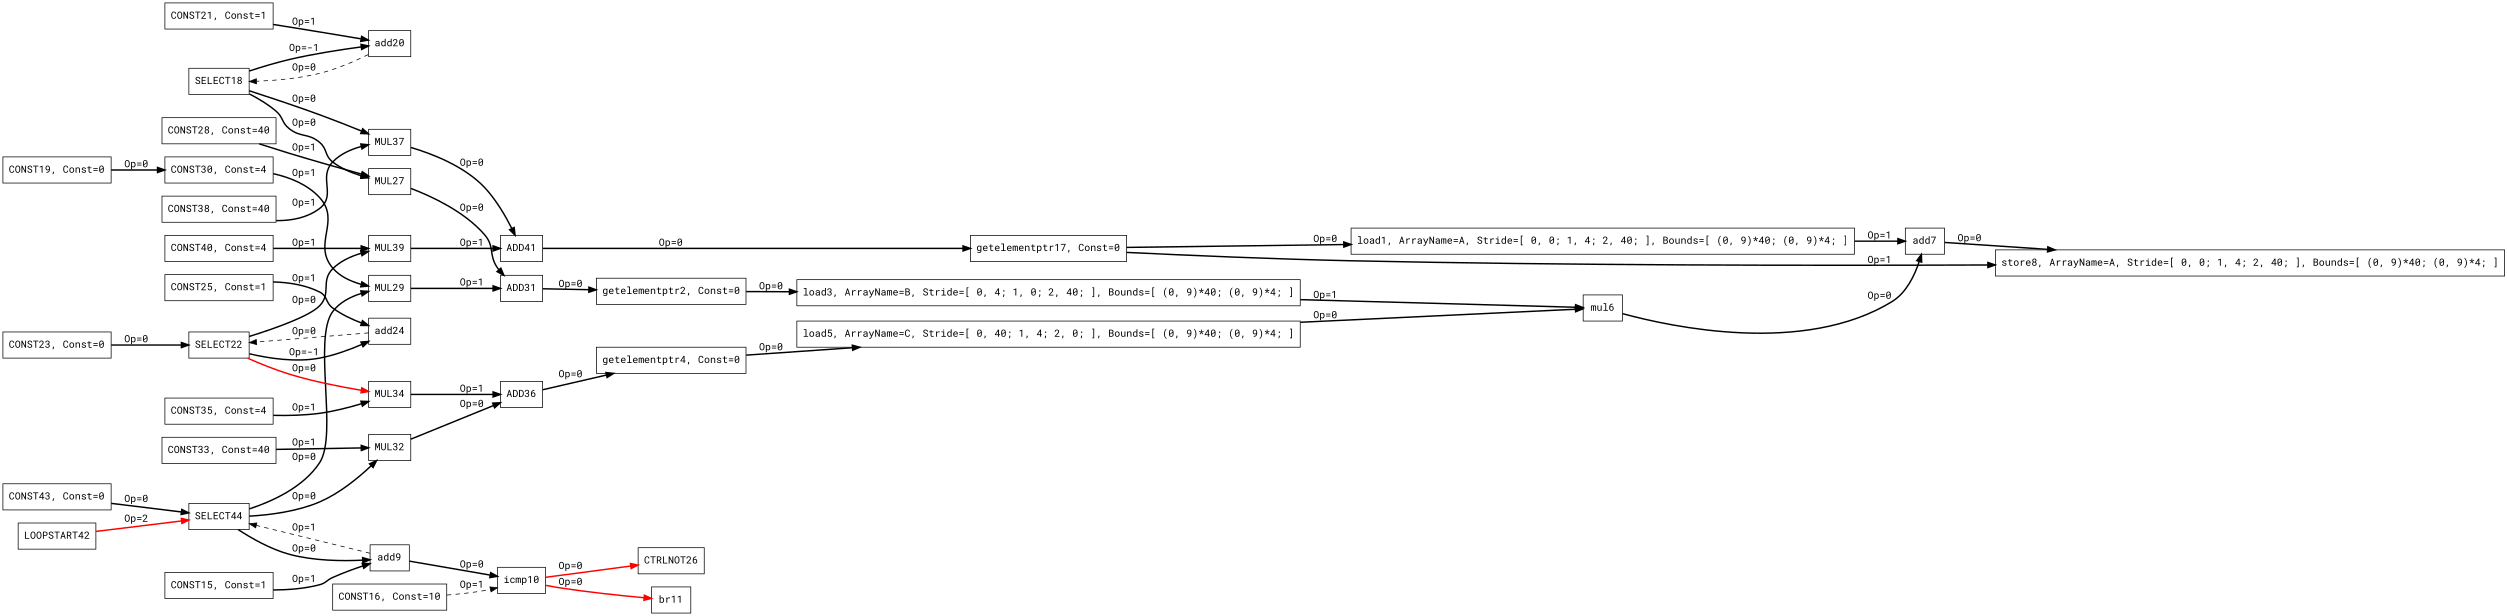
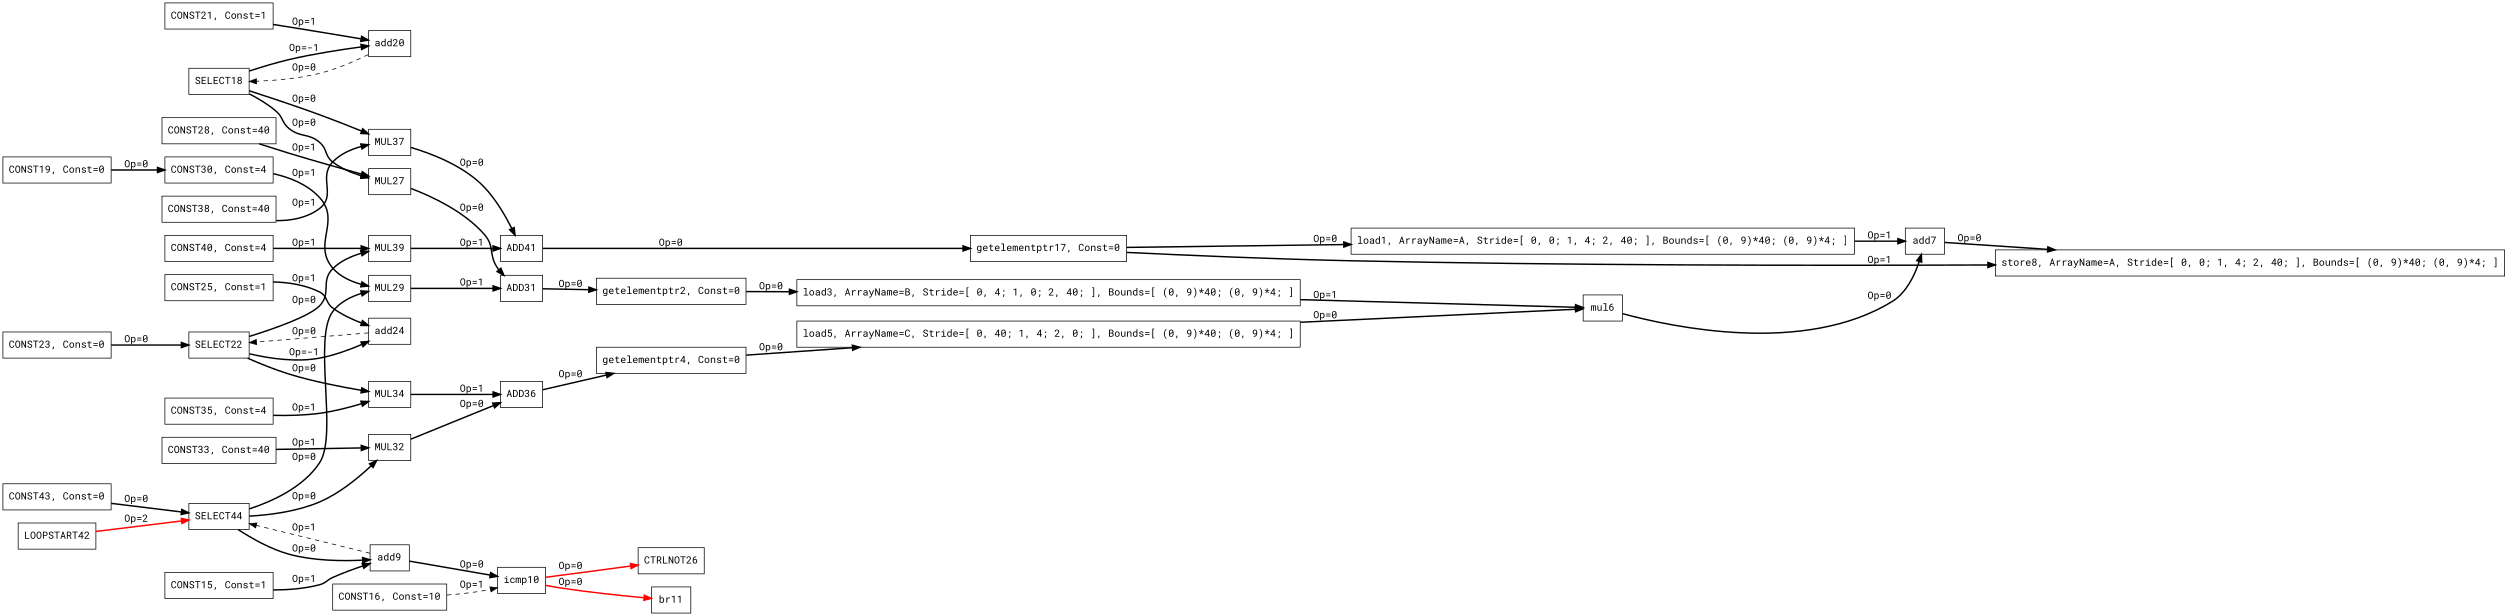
(303, 378) -> (303, 378)
